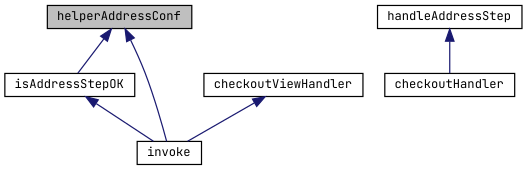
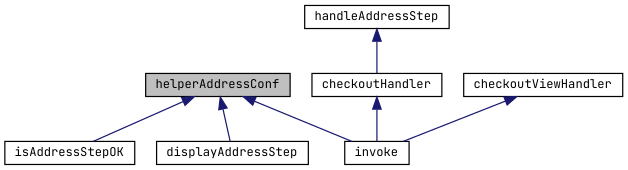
(125, 122) -> (377, 125)
none -> (232, 153)
